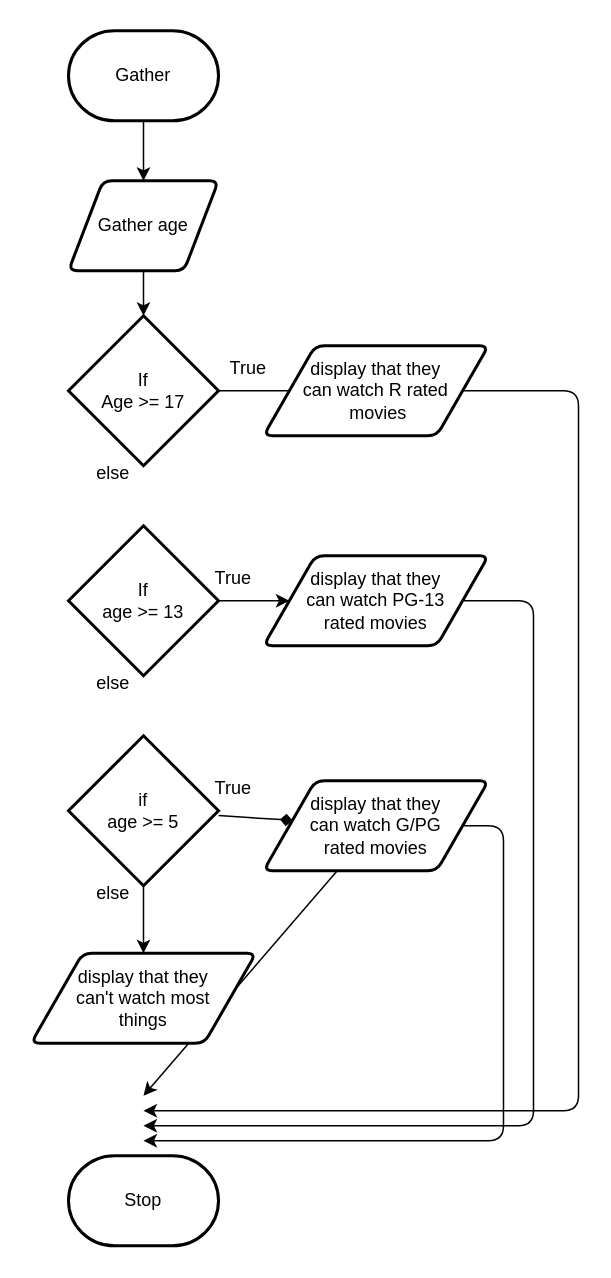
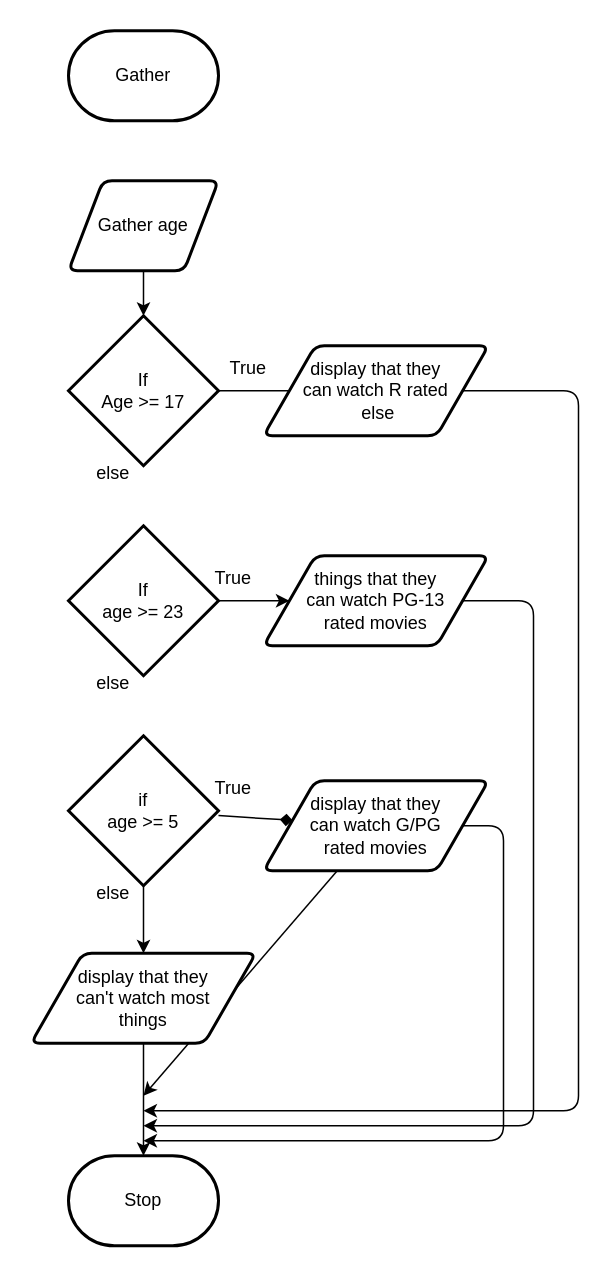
(143, 146) -> none
(376, 391) -> (376, 391)
(143, 601) -> (143, 601)
(376, 601) -> (376, 601)
none -> (143, 1095)
